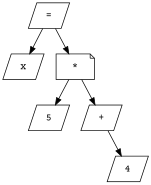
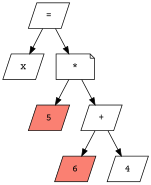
(49, 118) -> (49, 118)
none -> (75, 169)
